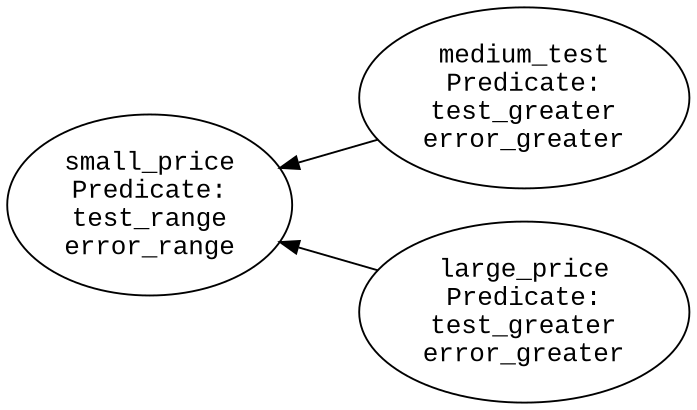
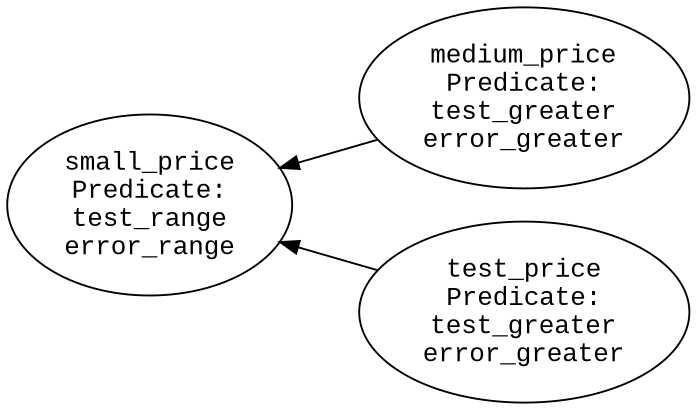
(524, 98) -> (524, 98)
(524, 312) -> (524, 312)
